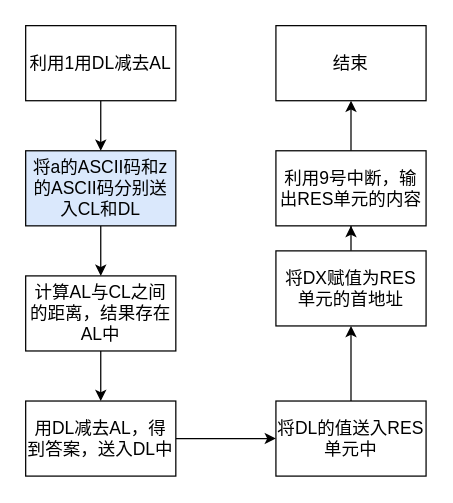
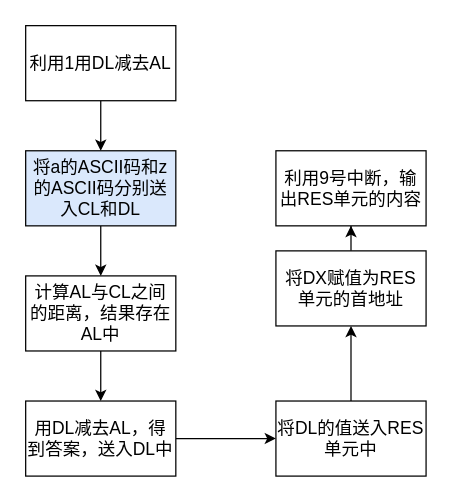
(351, 63) -> none
(351, 130) -> none
